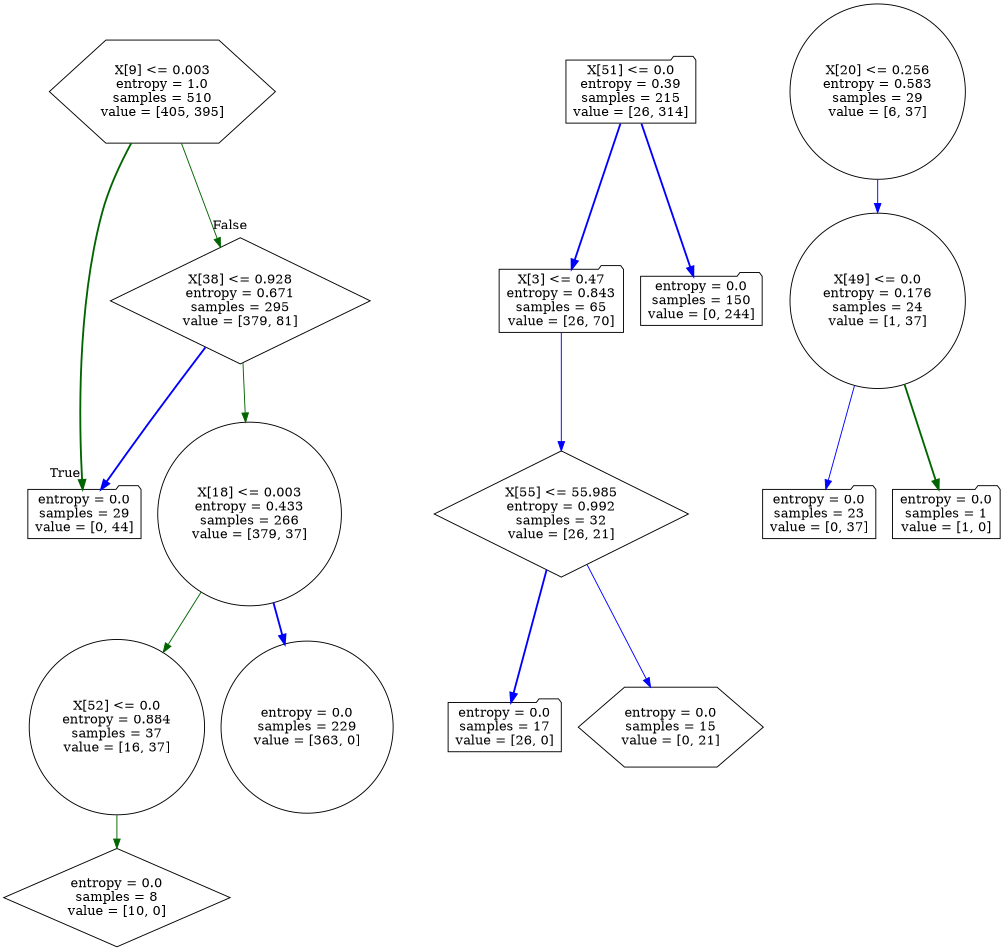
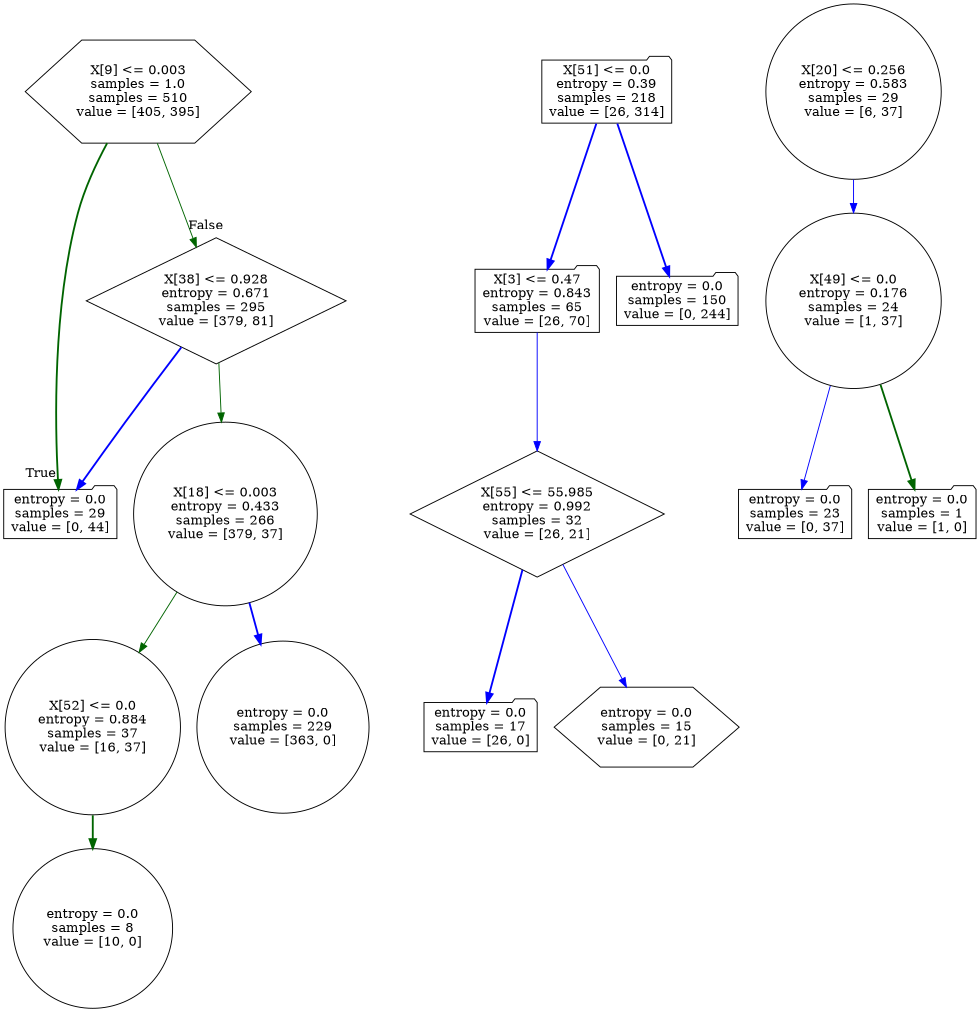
(162, 92) -> (138, 92)
(631, 92) -> (607, 92)
(117, 827) -> (93, 827)
(117, 898) -> (93, 928)
